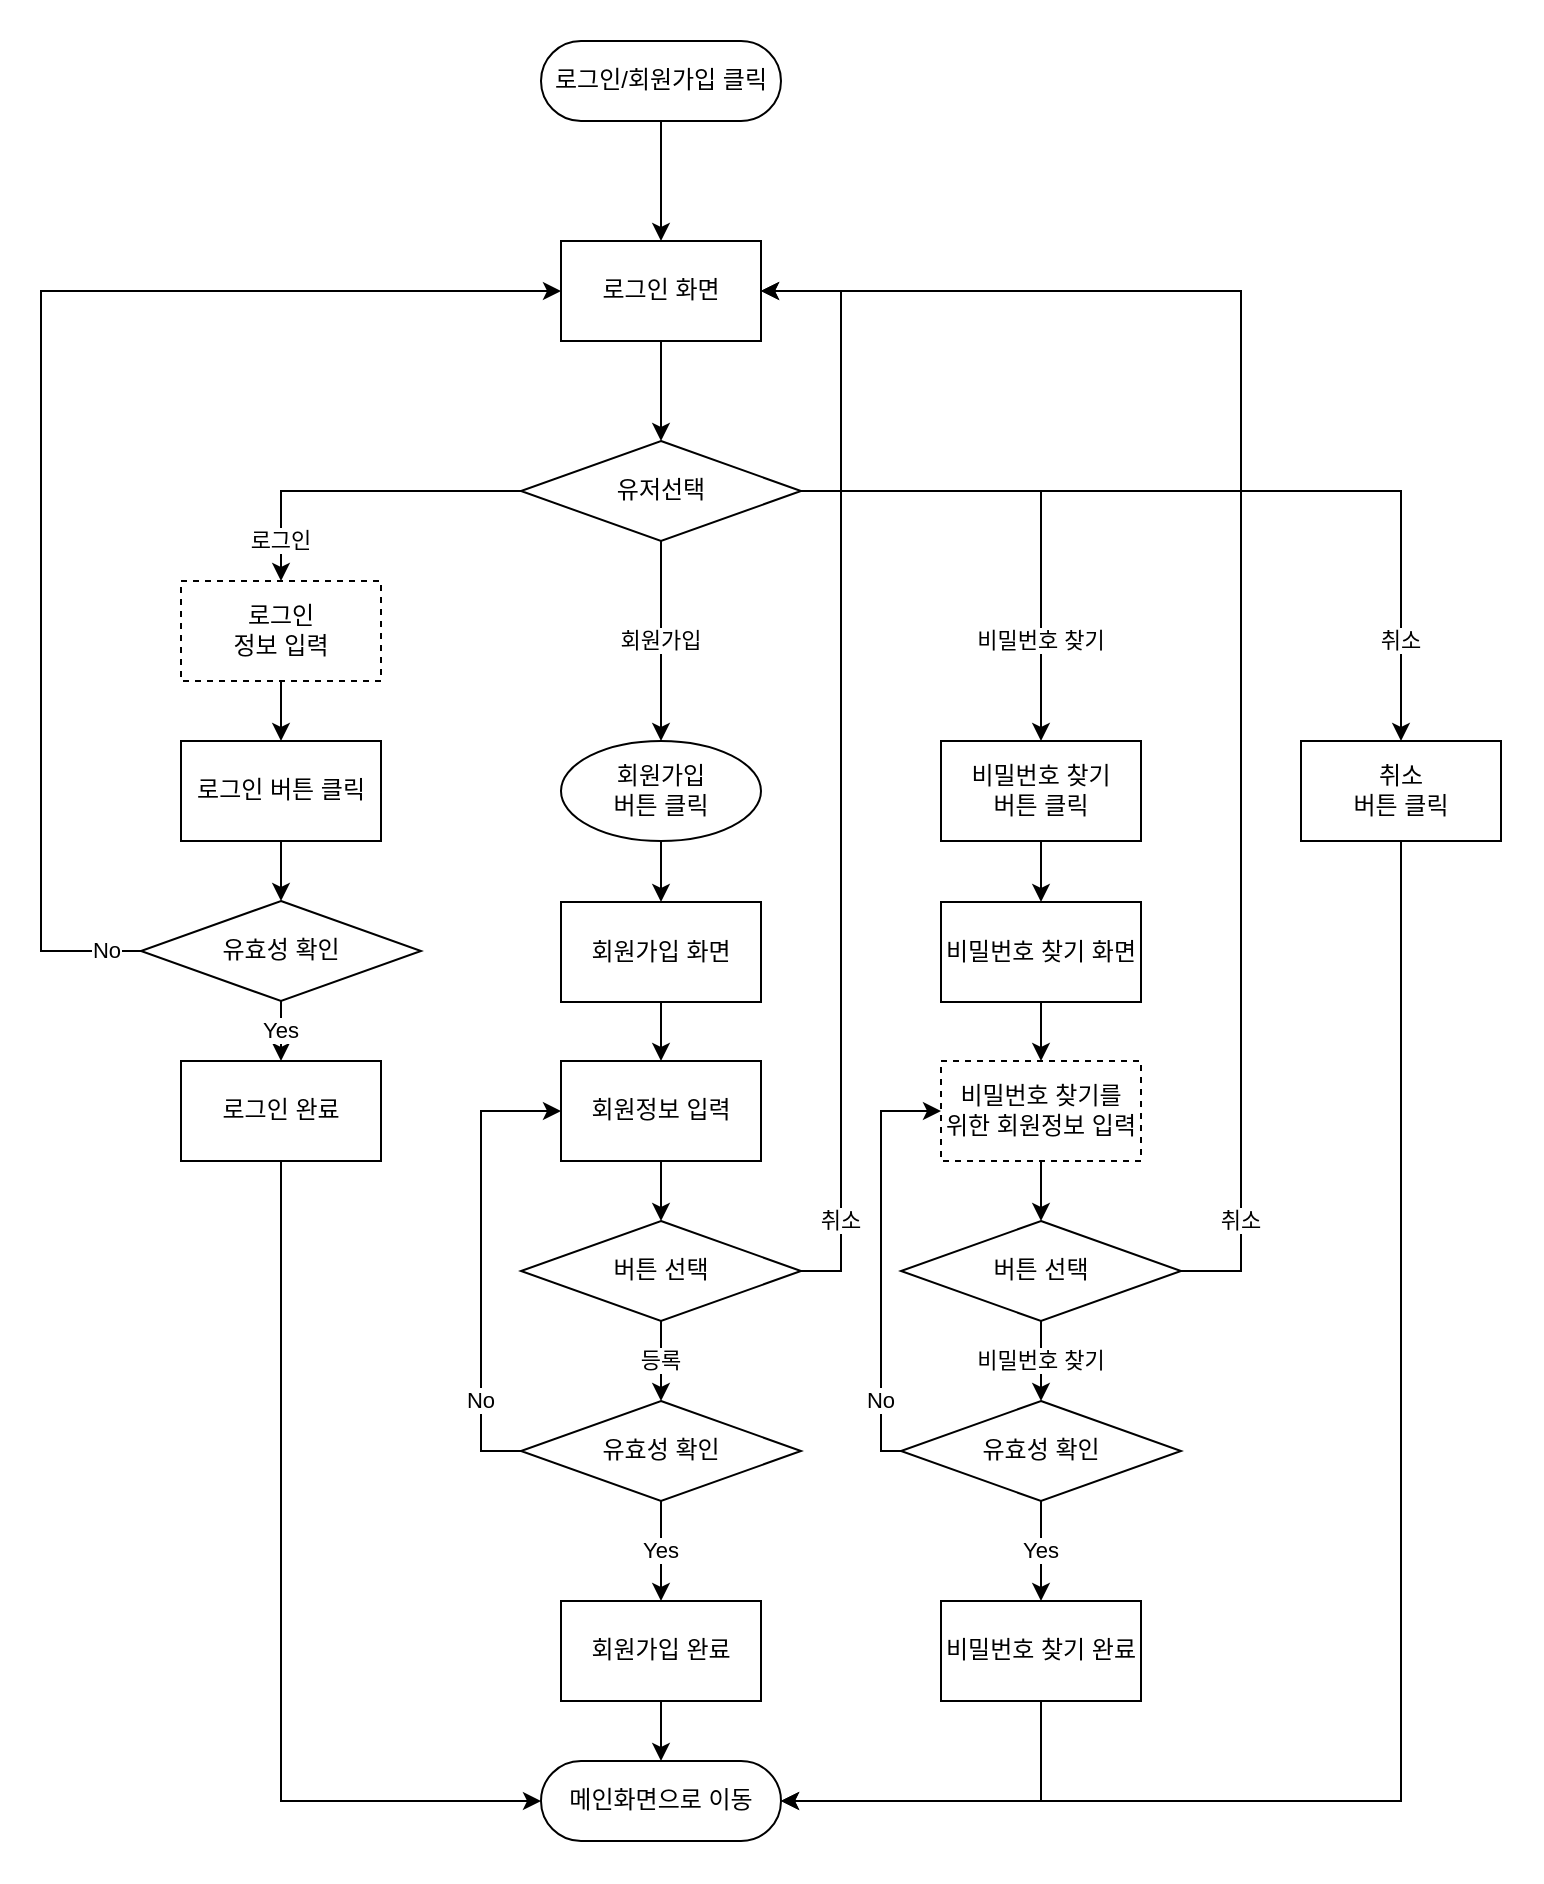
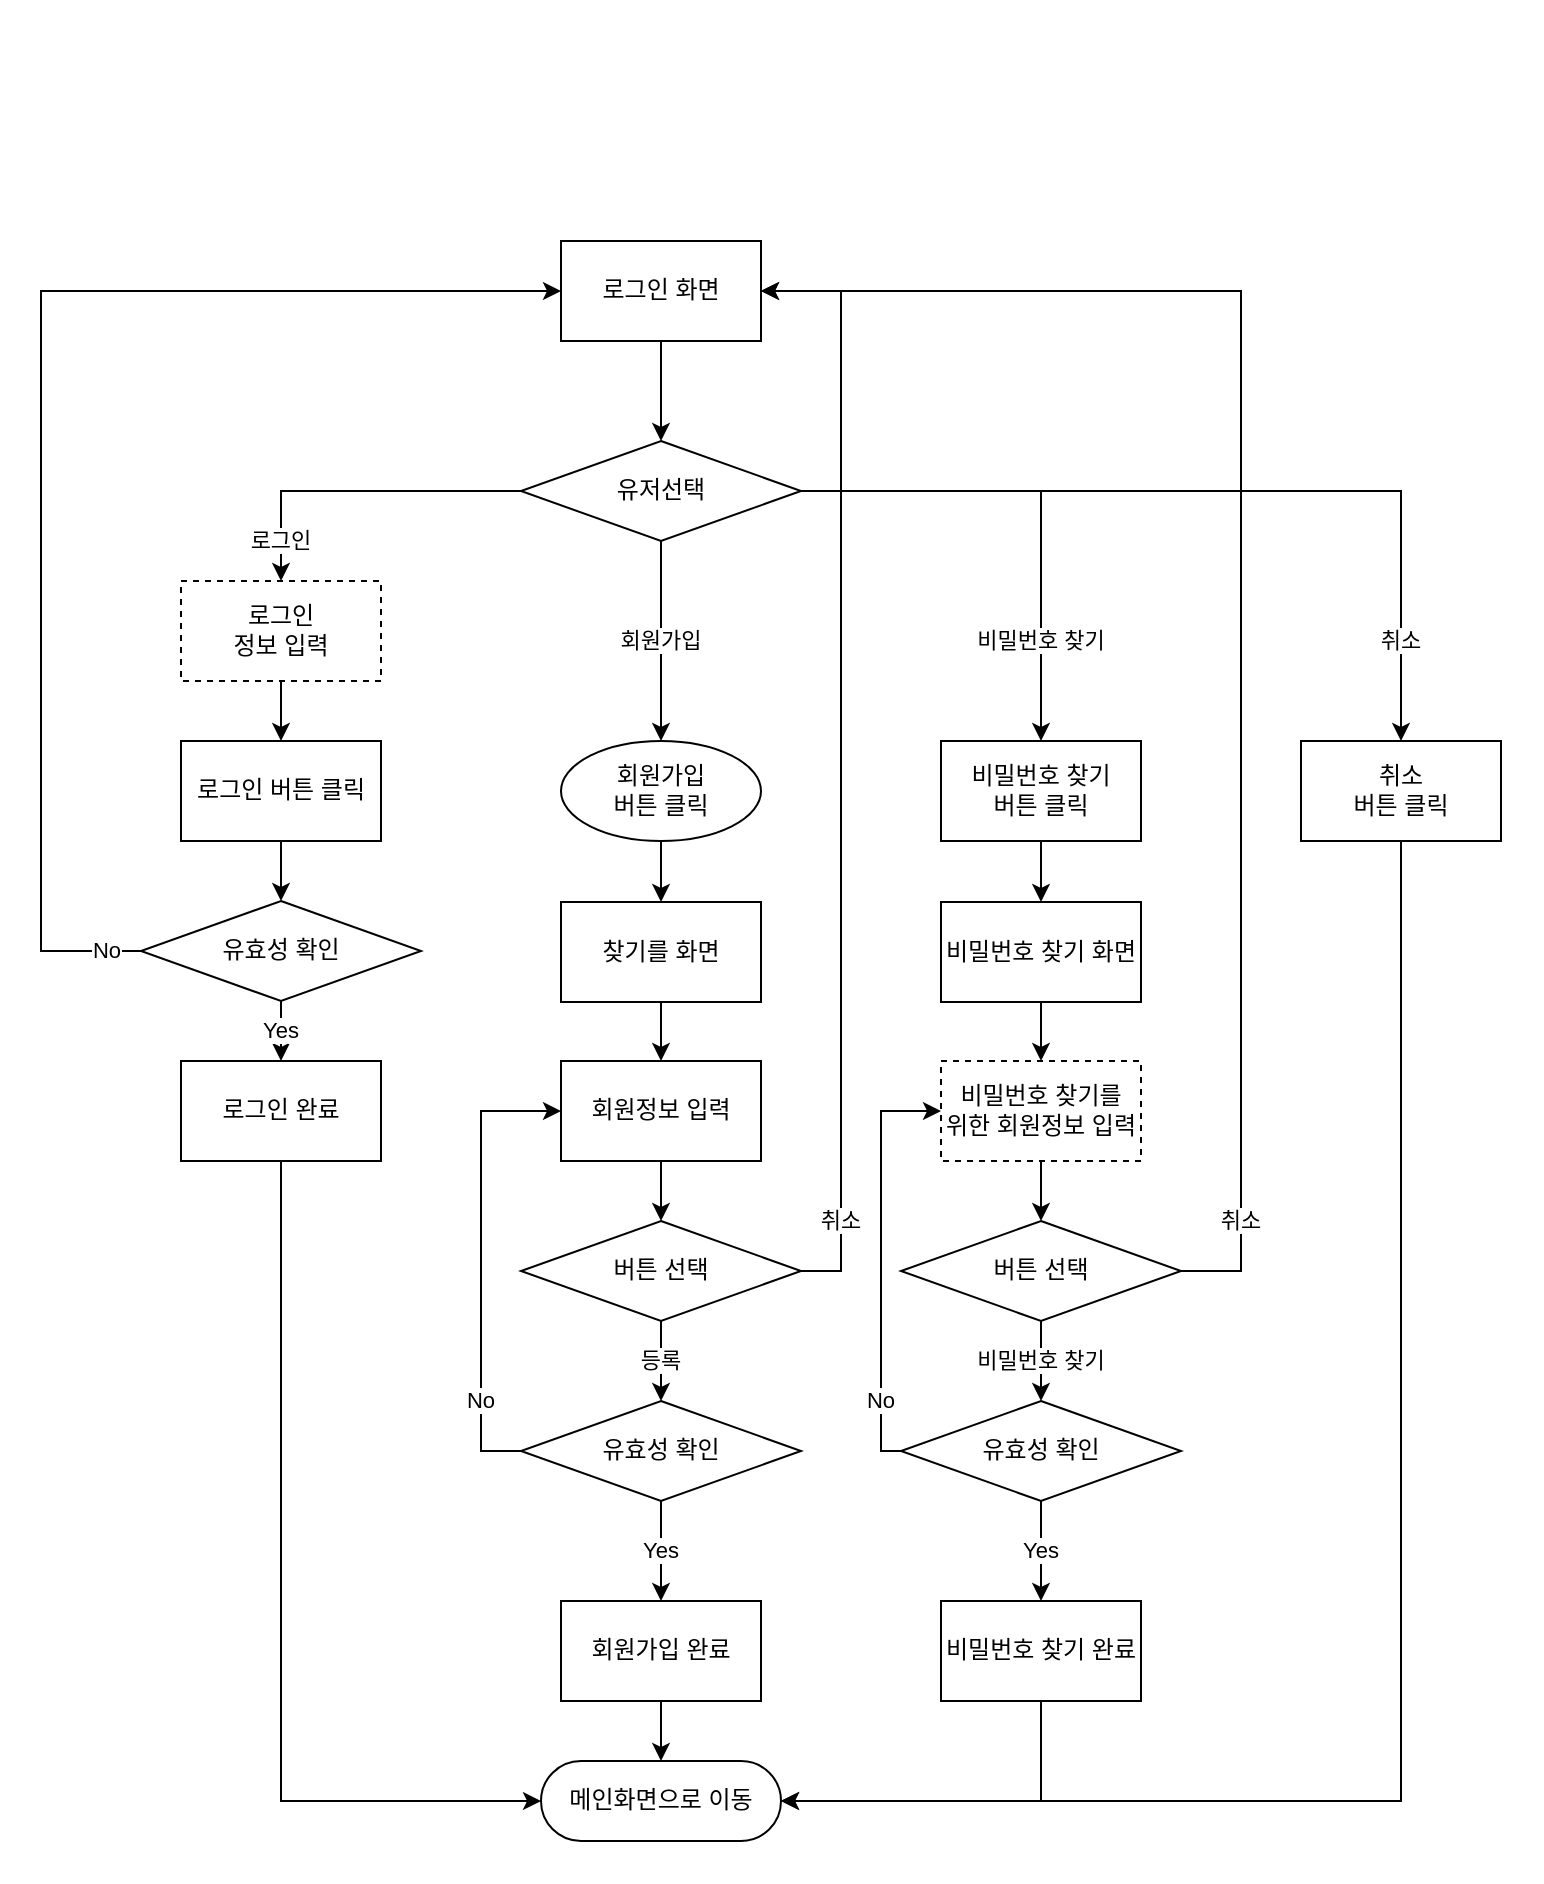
(661, 81) -> none
(661, 174) -> none
(662, 953) -> (662, 953)
